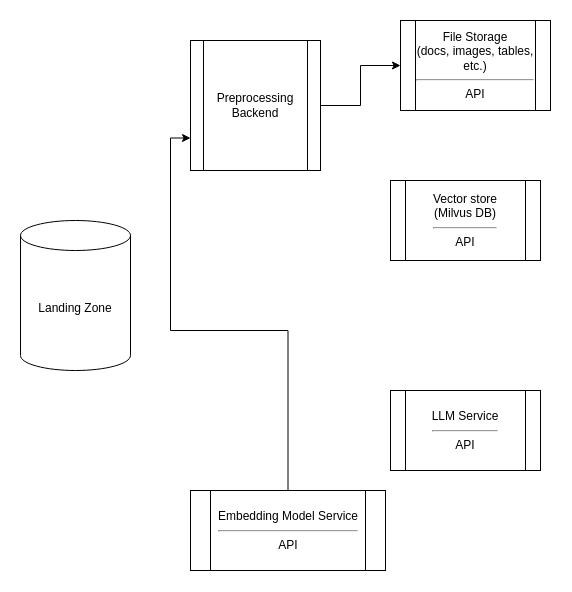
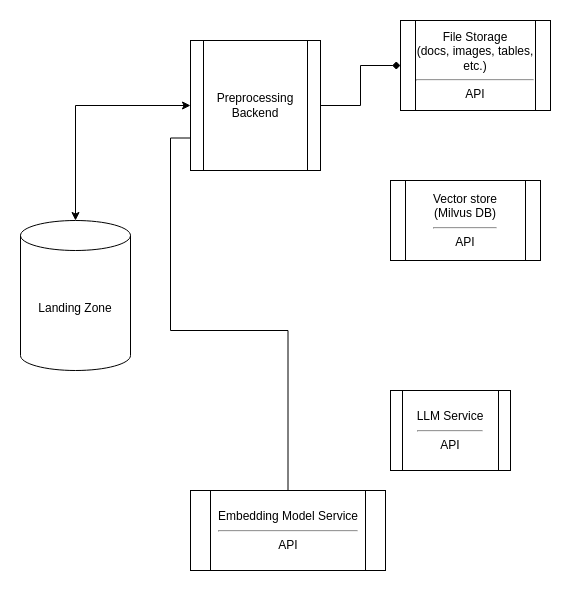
(392, 66) -> (391, 66)
none -> (76, 106)
(182, 138) -> (184, 138)
(466, 431) -> (451, 431)
